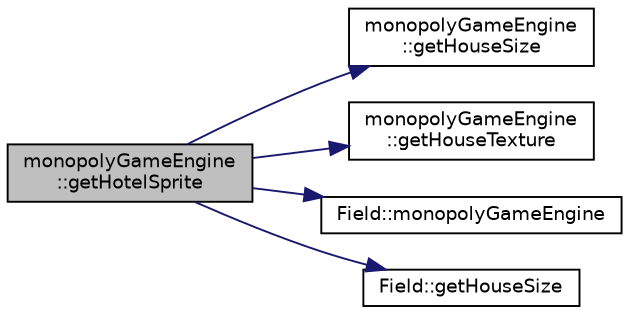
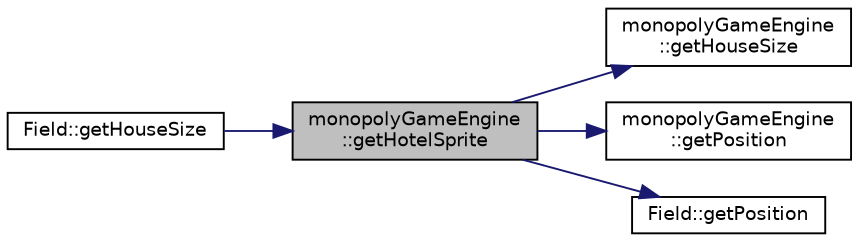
(471, 131) -> (729, 131)
(471, 215) -> (729, 215)
(280, 237) -> (249, 131)
